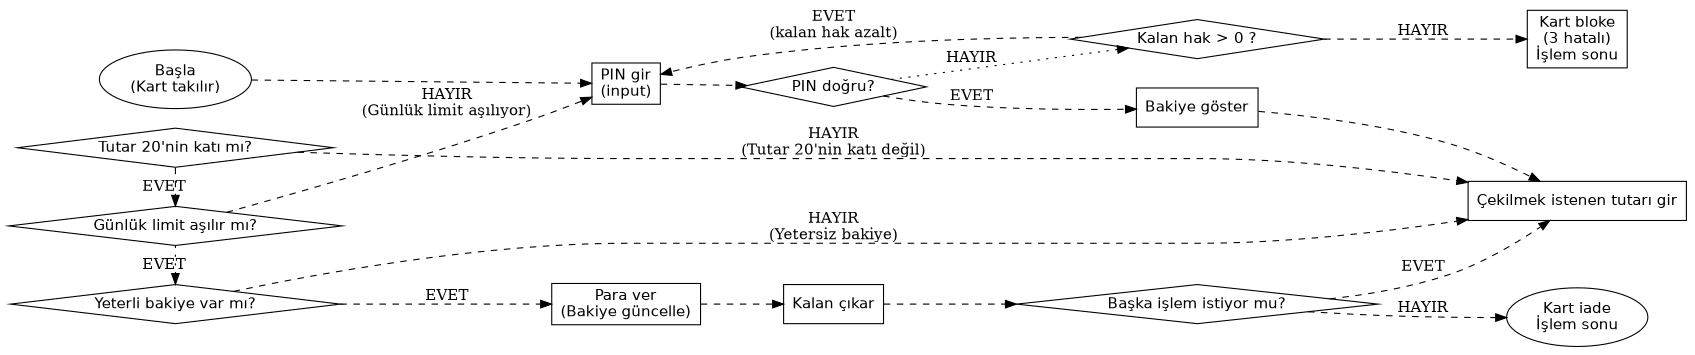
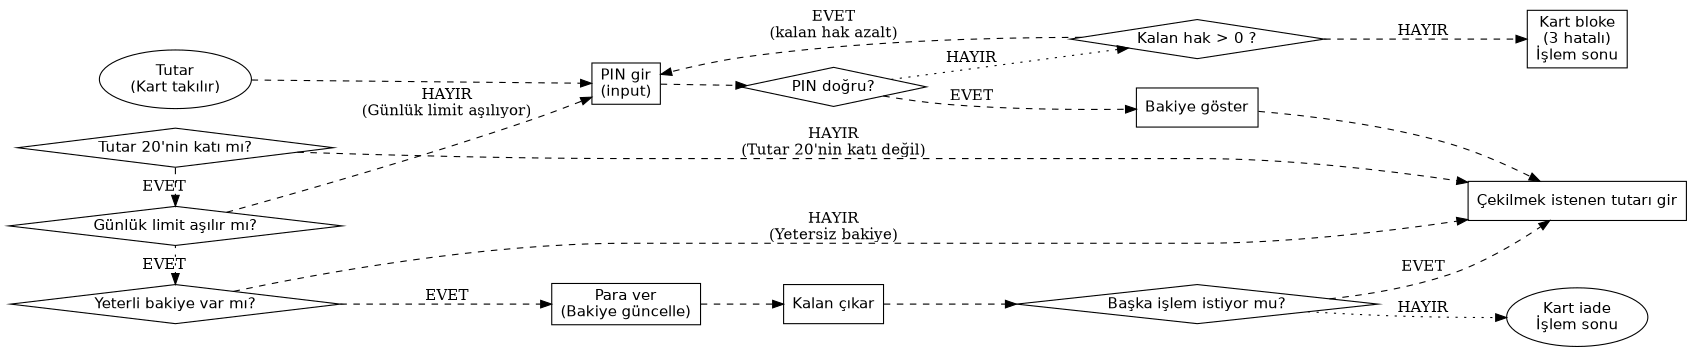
(175, 79) -> (175, 79)
(1402, 316) -> (1402, 316)
